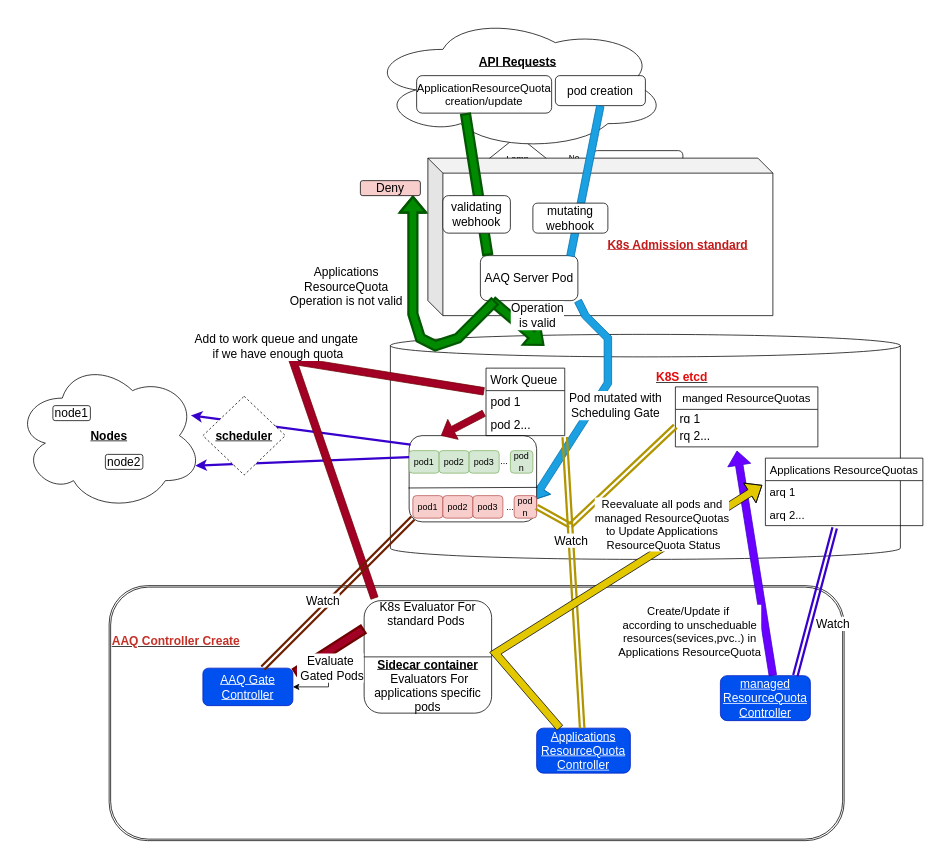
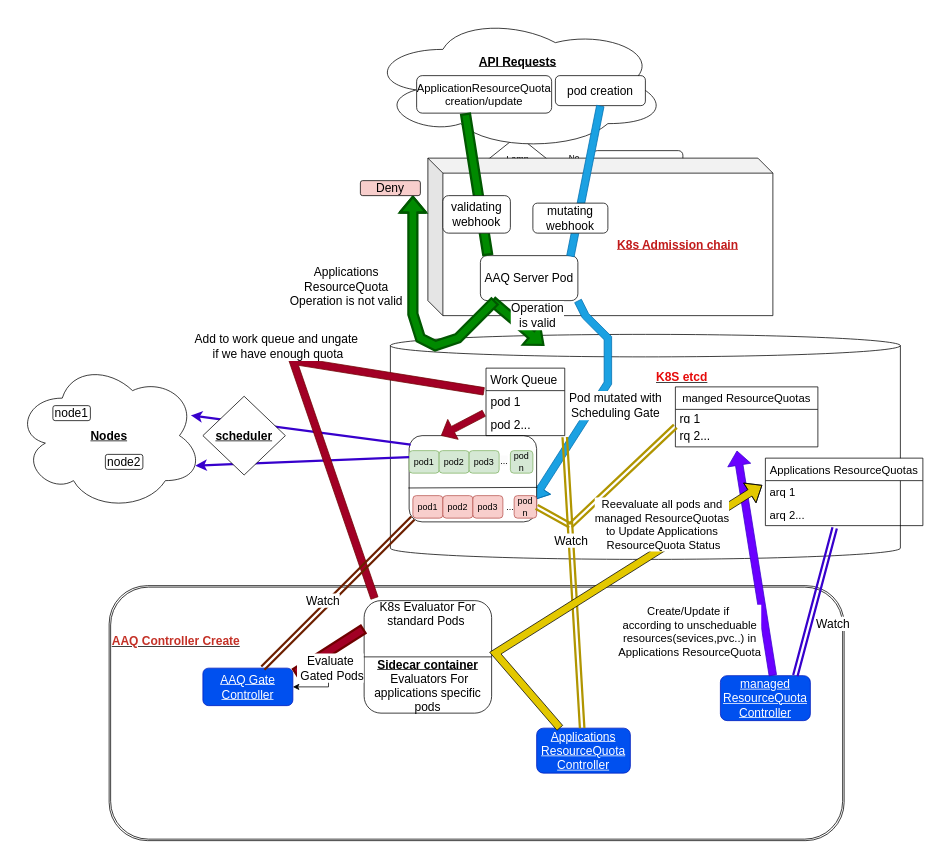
(608, 244) -> (608, 244)
(244, 435) -> (244, 435)
